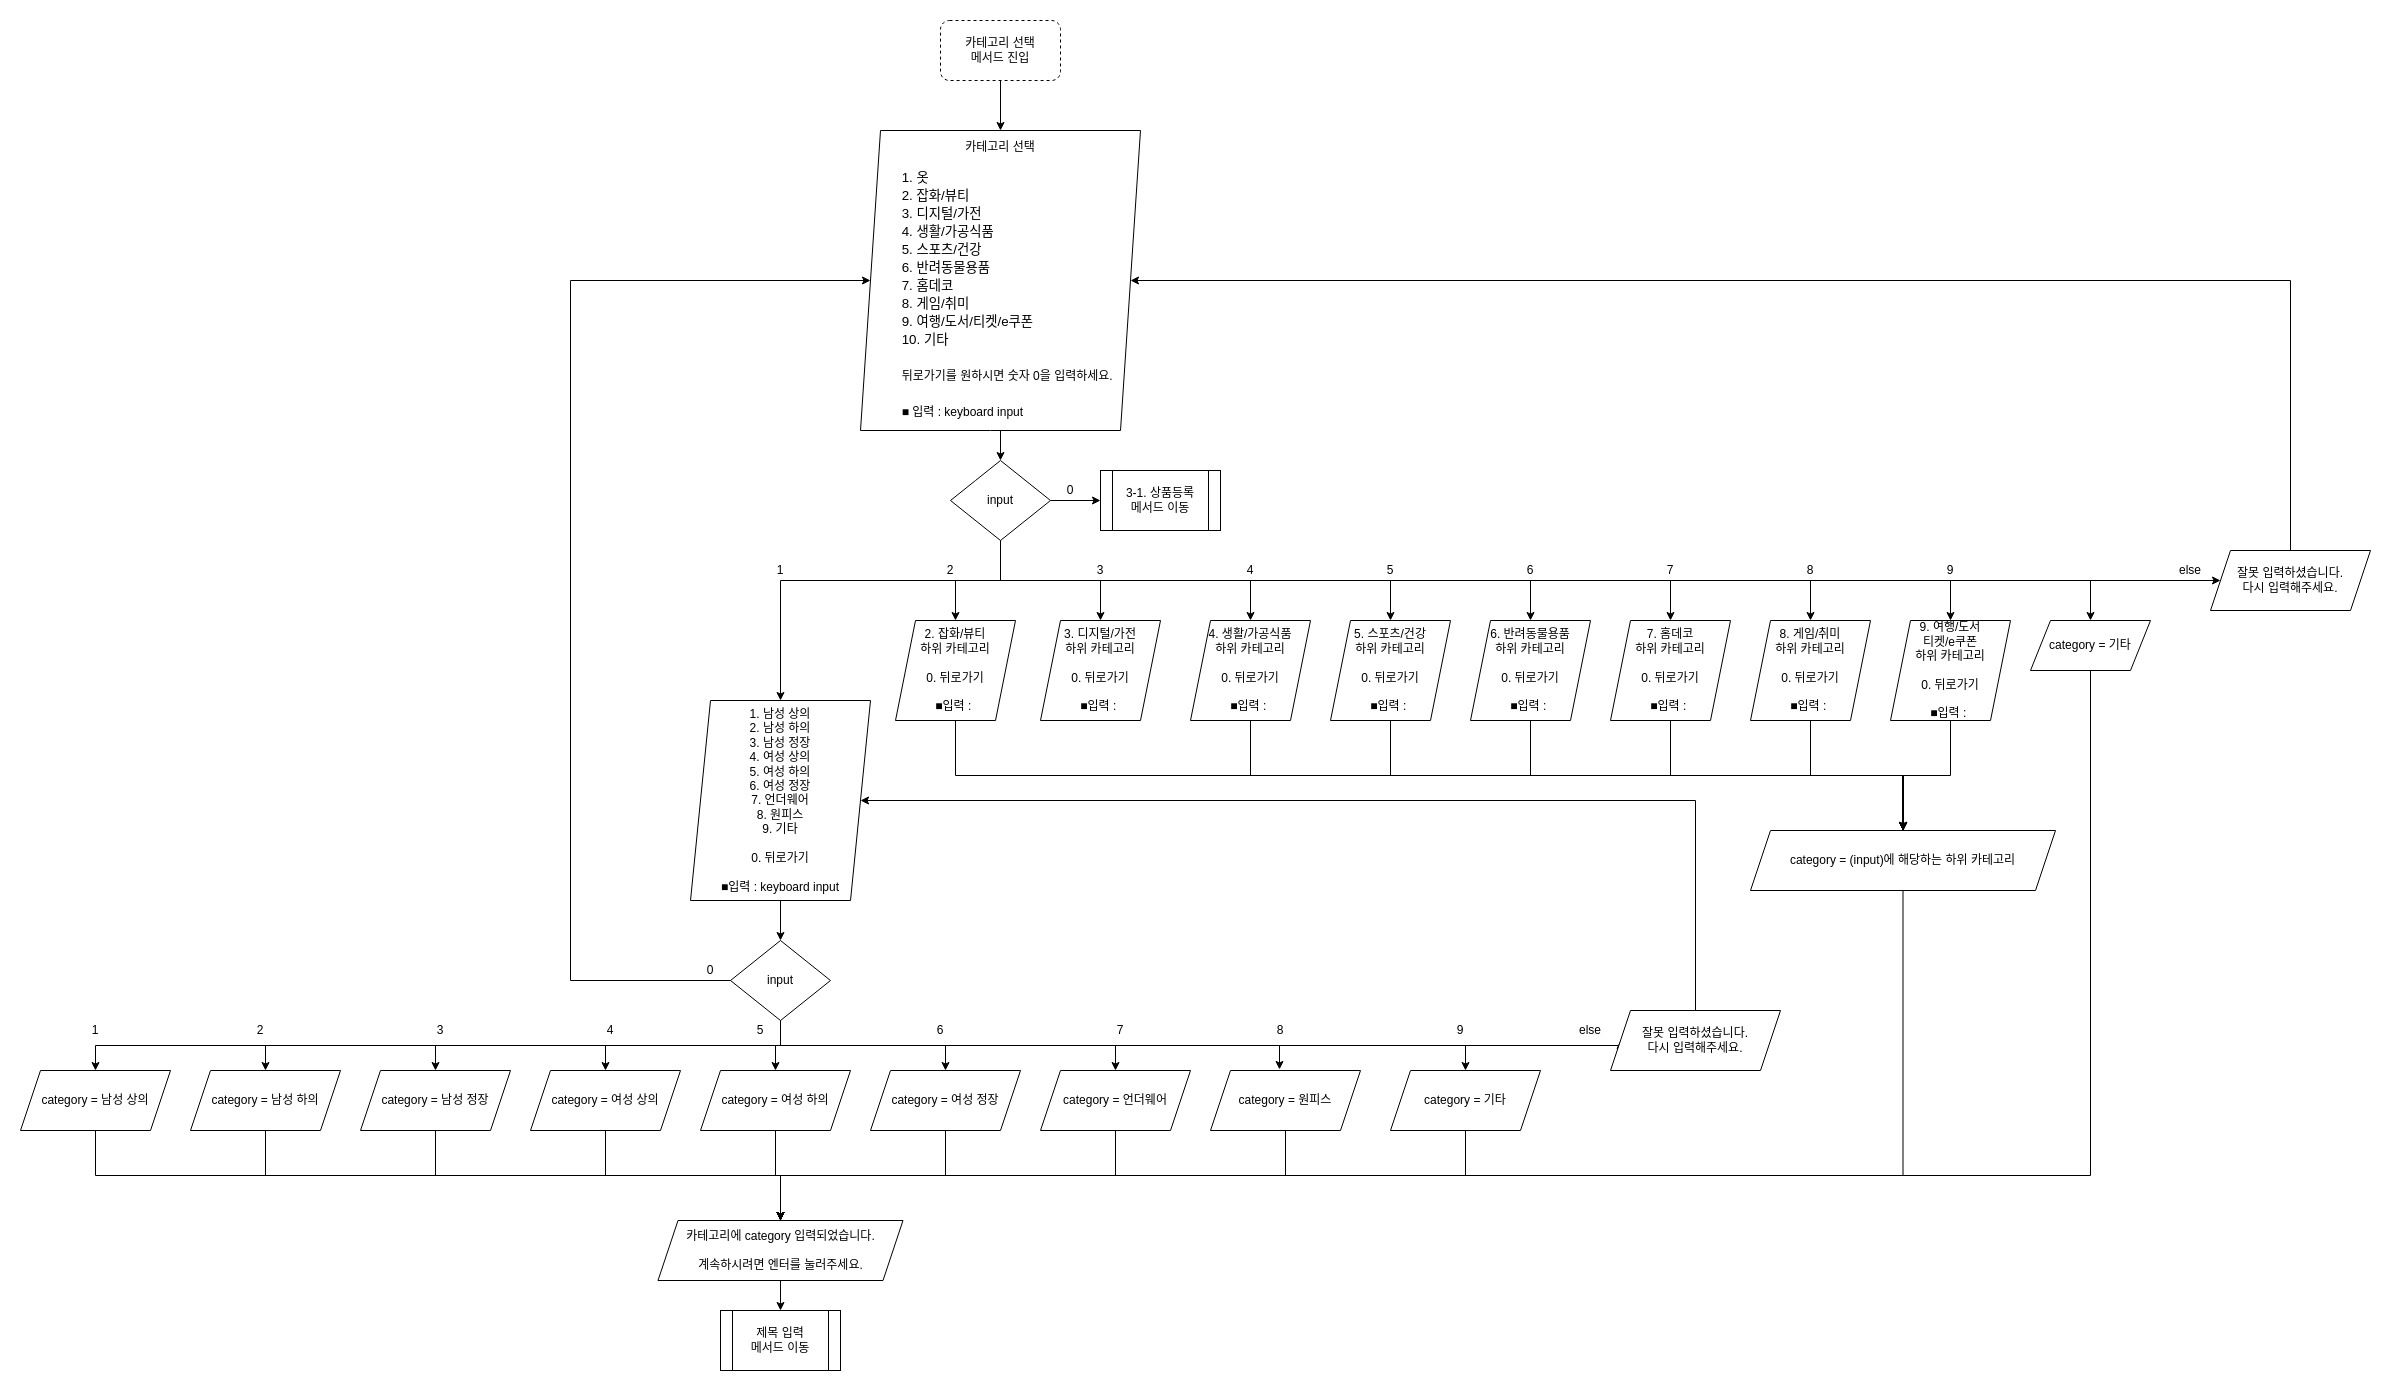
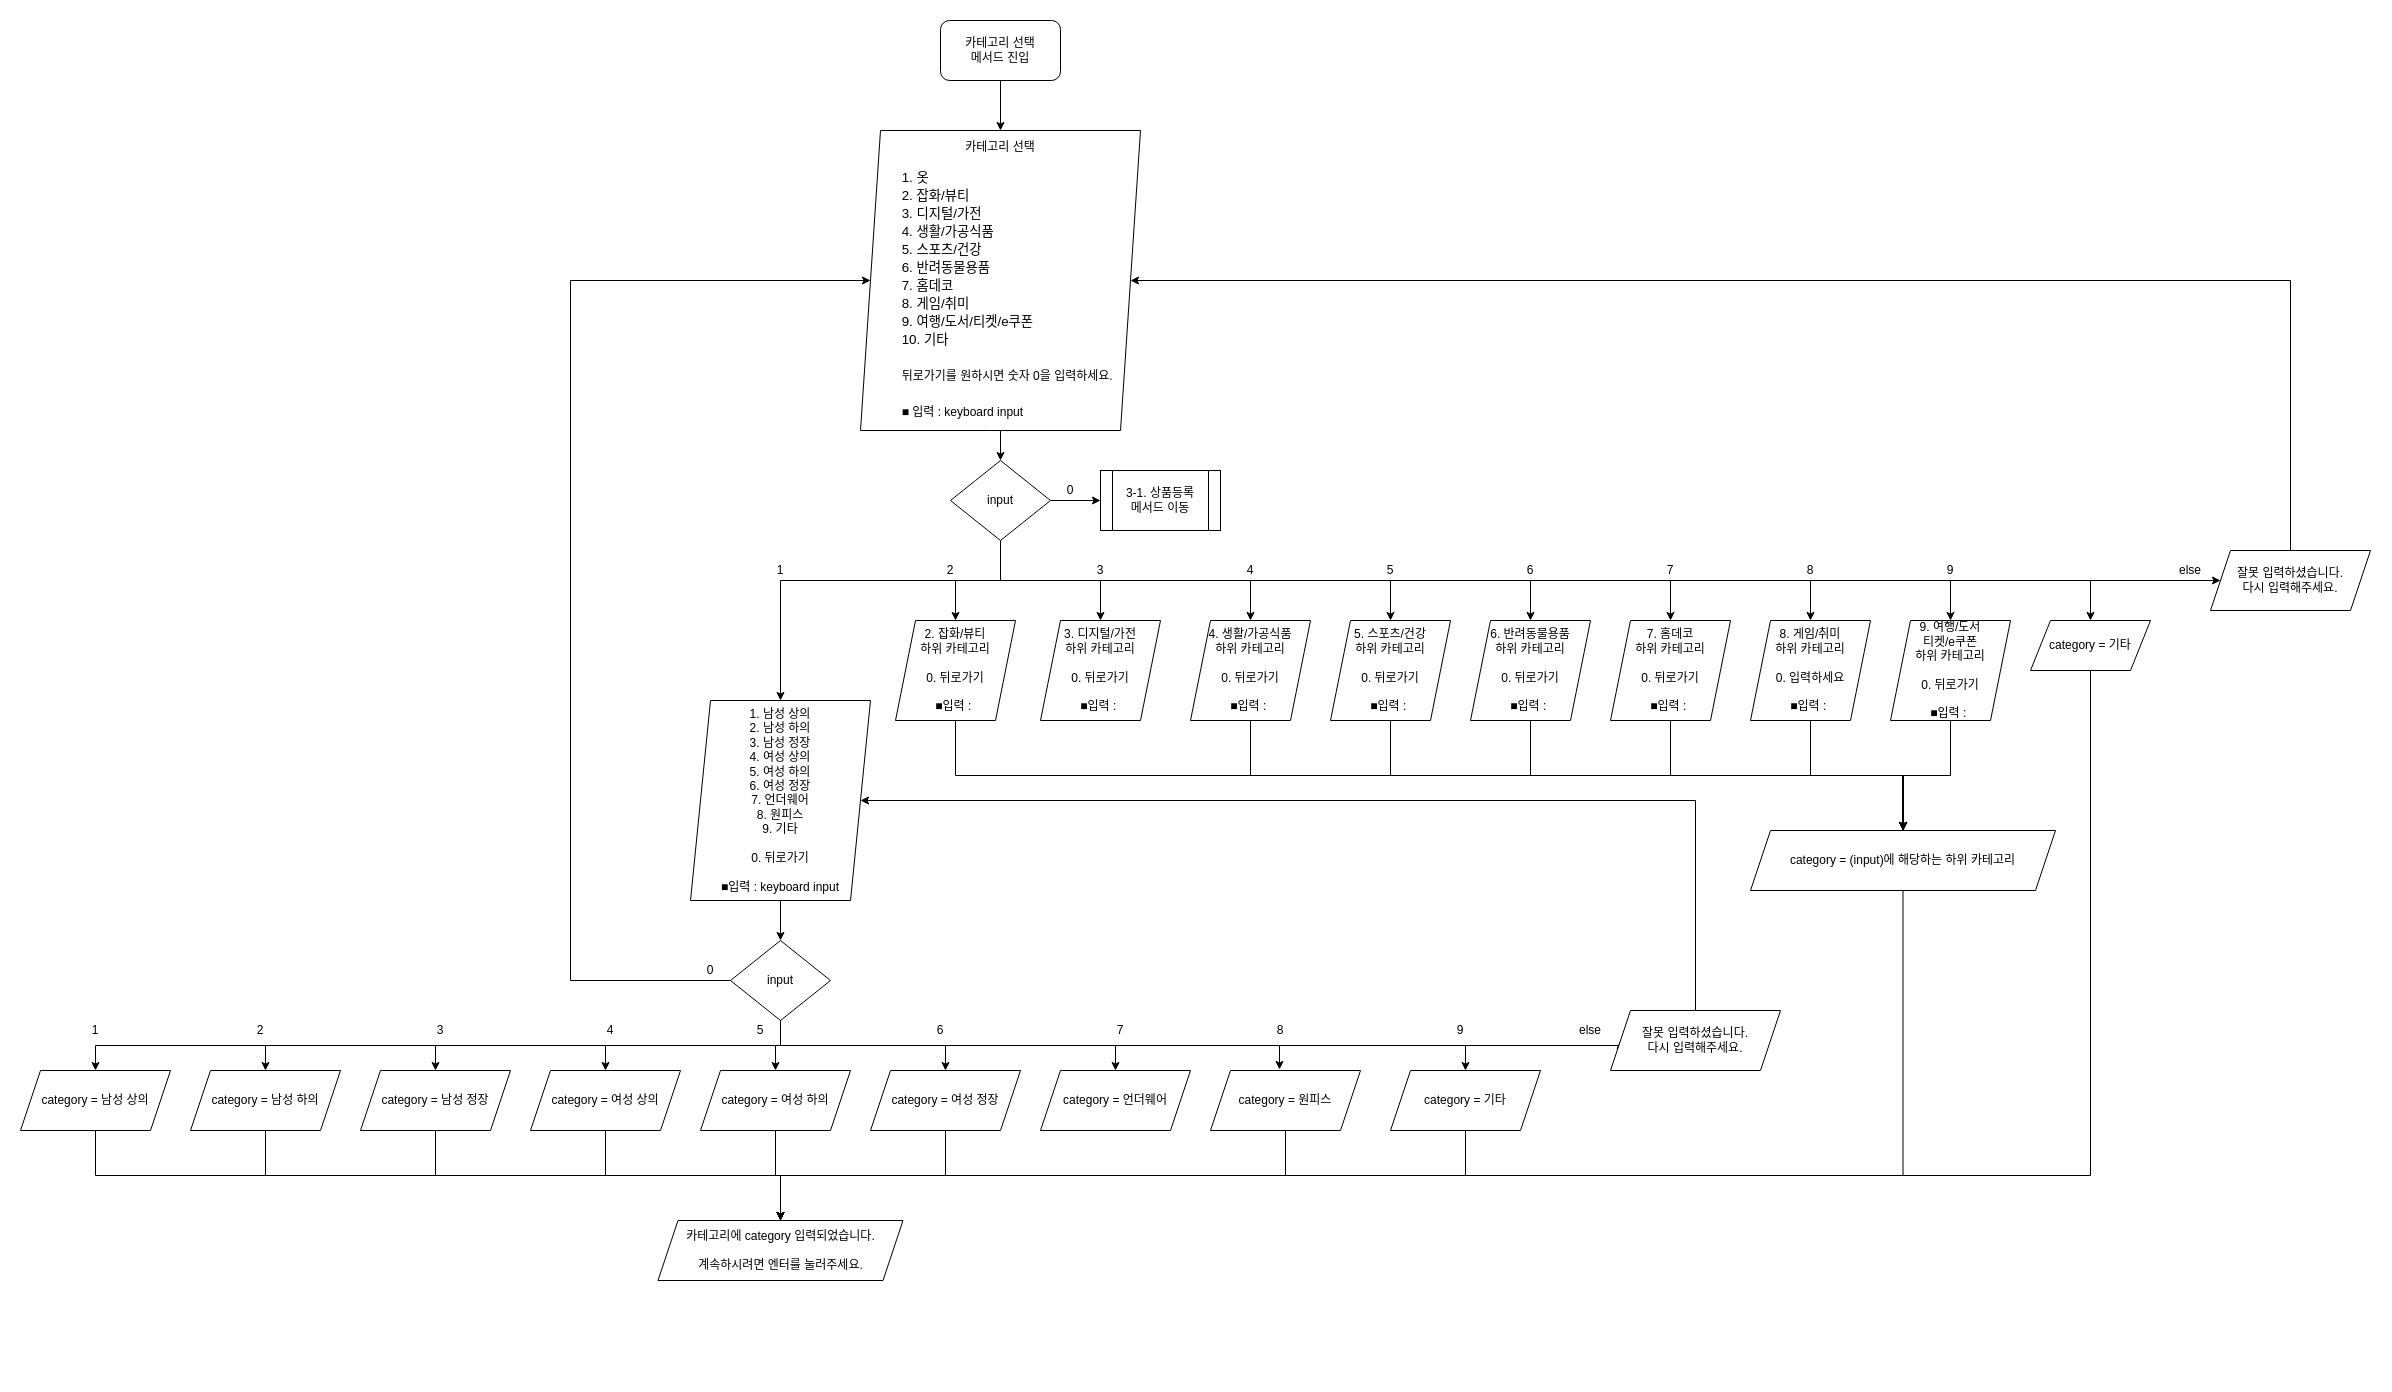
(1001, 51) -> (1001, 51)
(1811, 671) -> (1811, 671)
(1116, 1152) -> none
(781, 1300) -> none
(781, 1341) -> none
